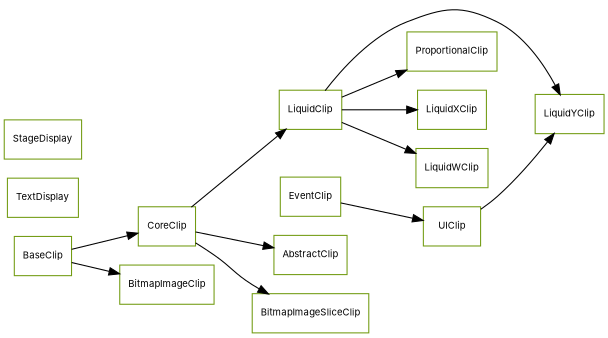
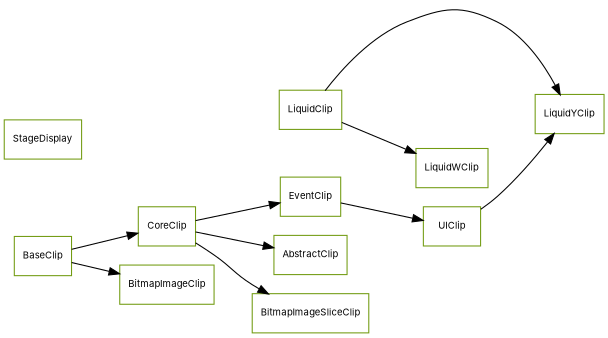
(452, 52) -> none
(452, 110) -> none
(234, 172) -> (233, 213)
(43, 198) -> none
